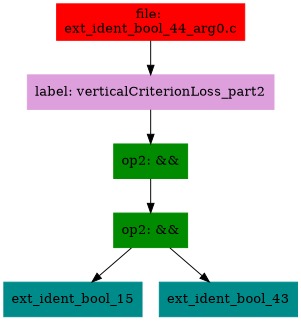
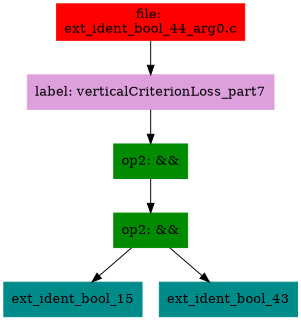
(151, 92) -> (151, 92)
